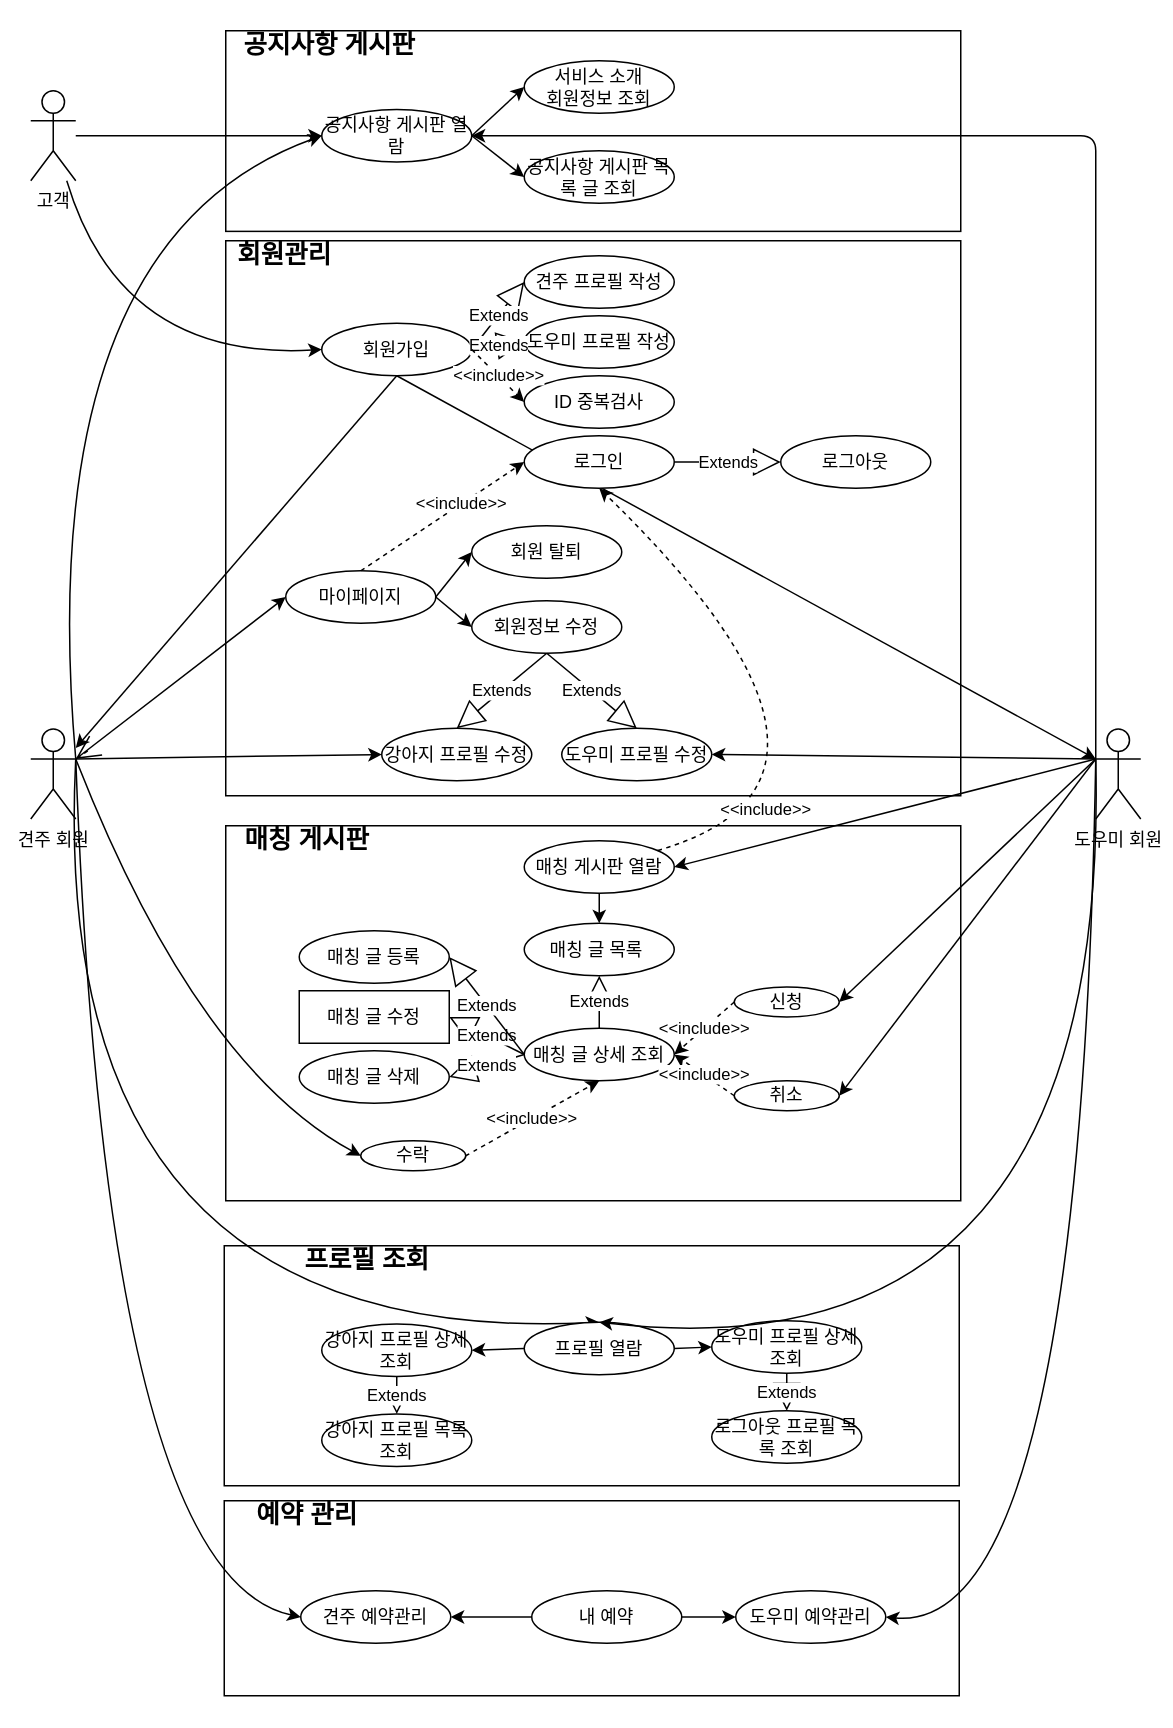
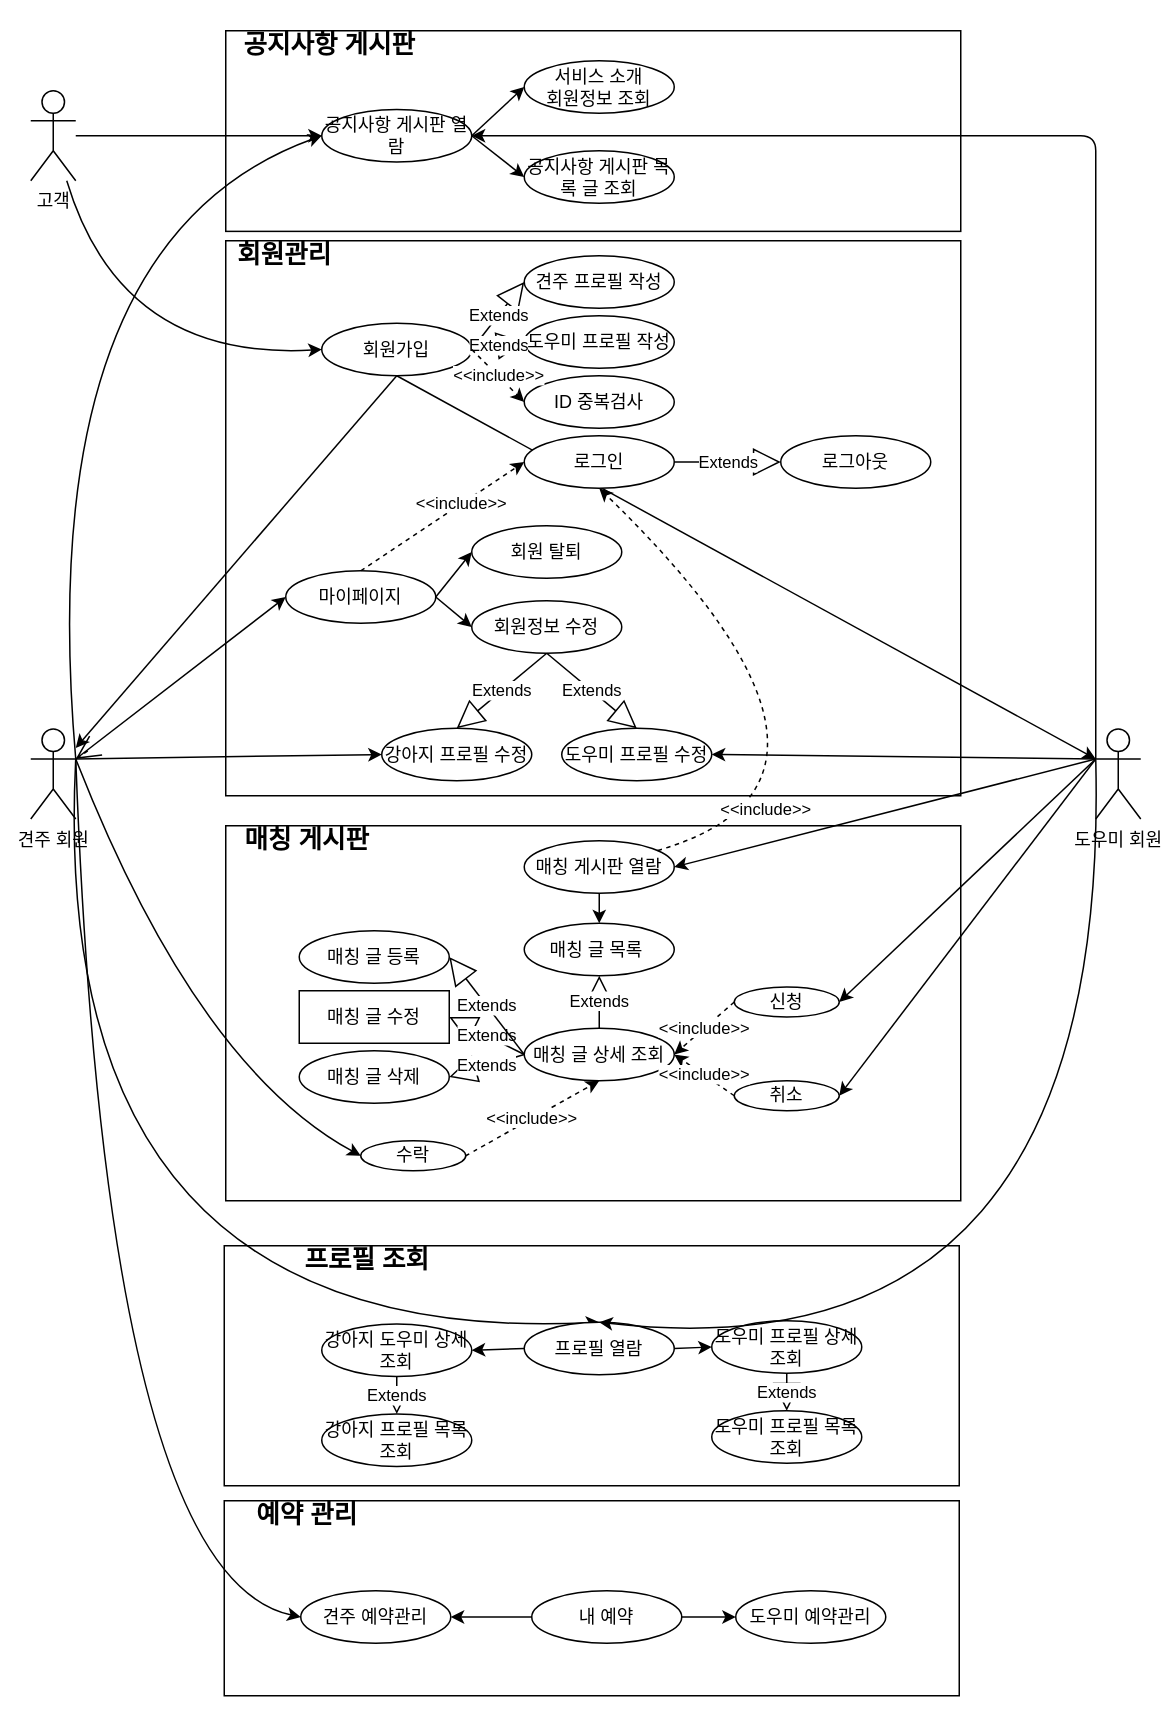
(1059, 1298) -> none
(397, 1351) -> (397, 1351)
(787, 1438) -> (787, 1438)
